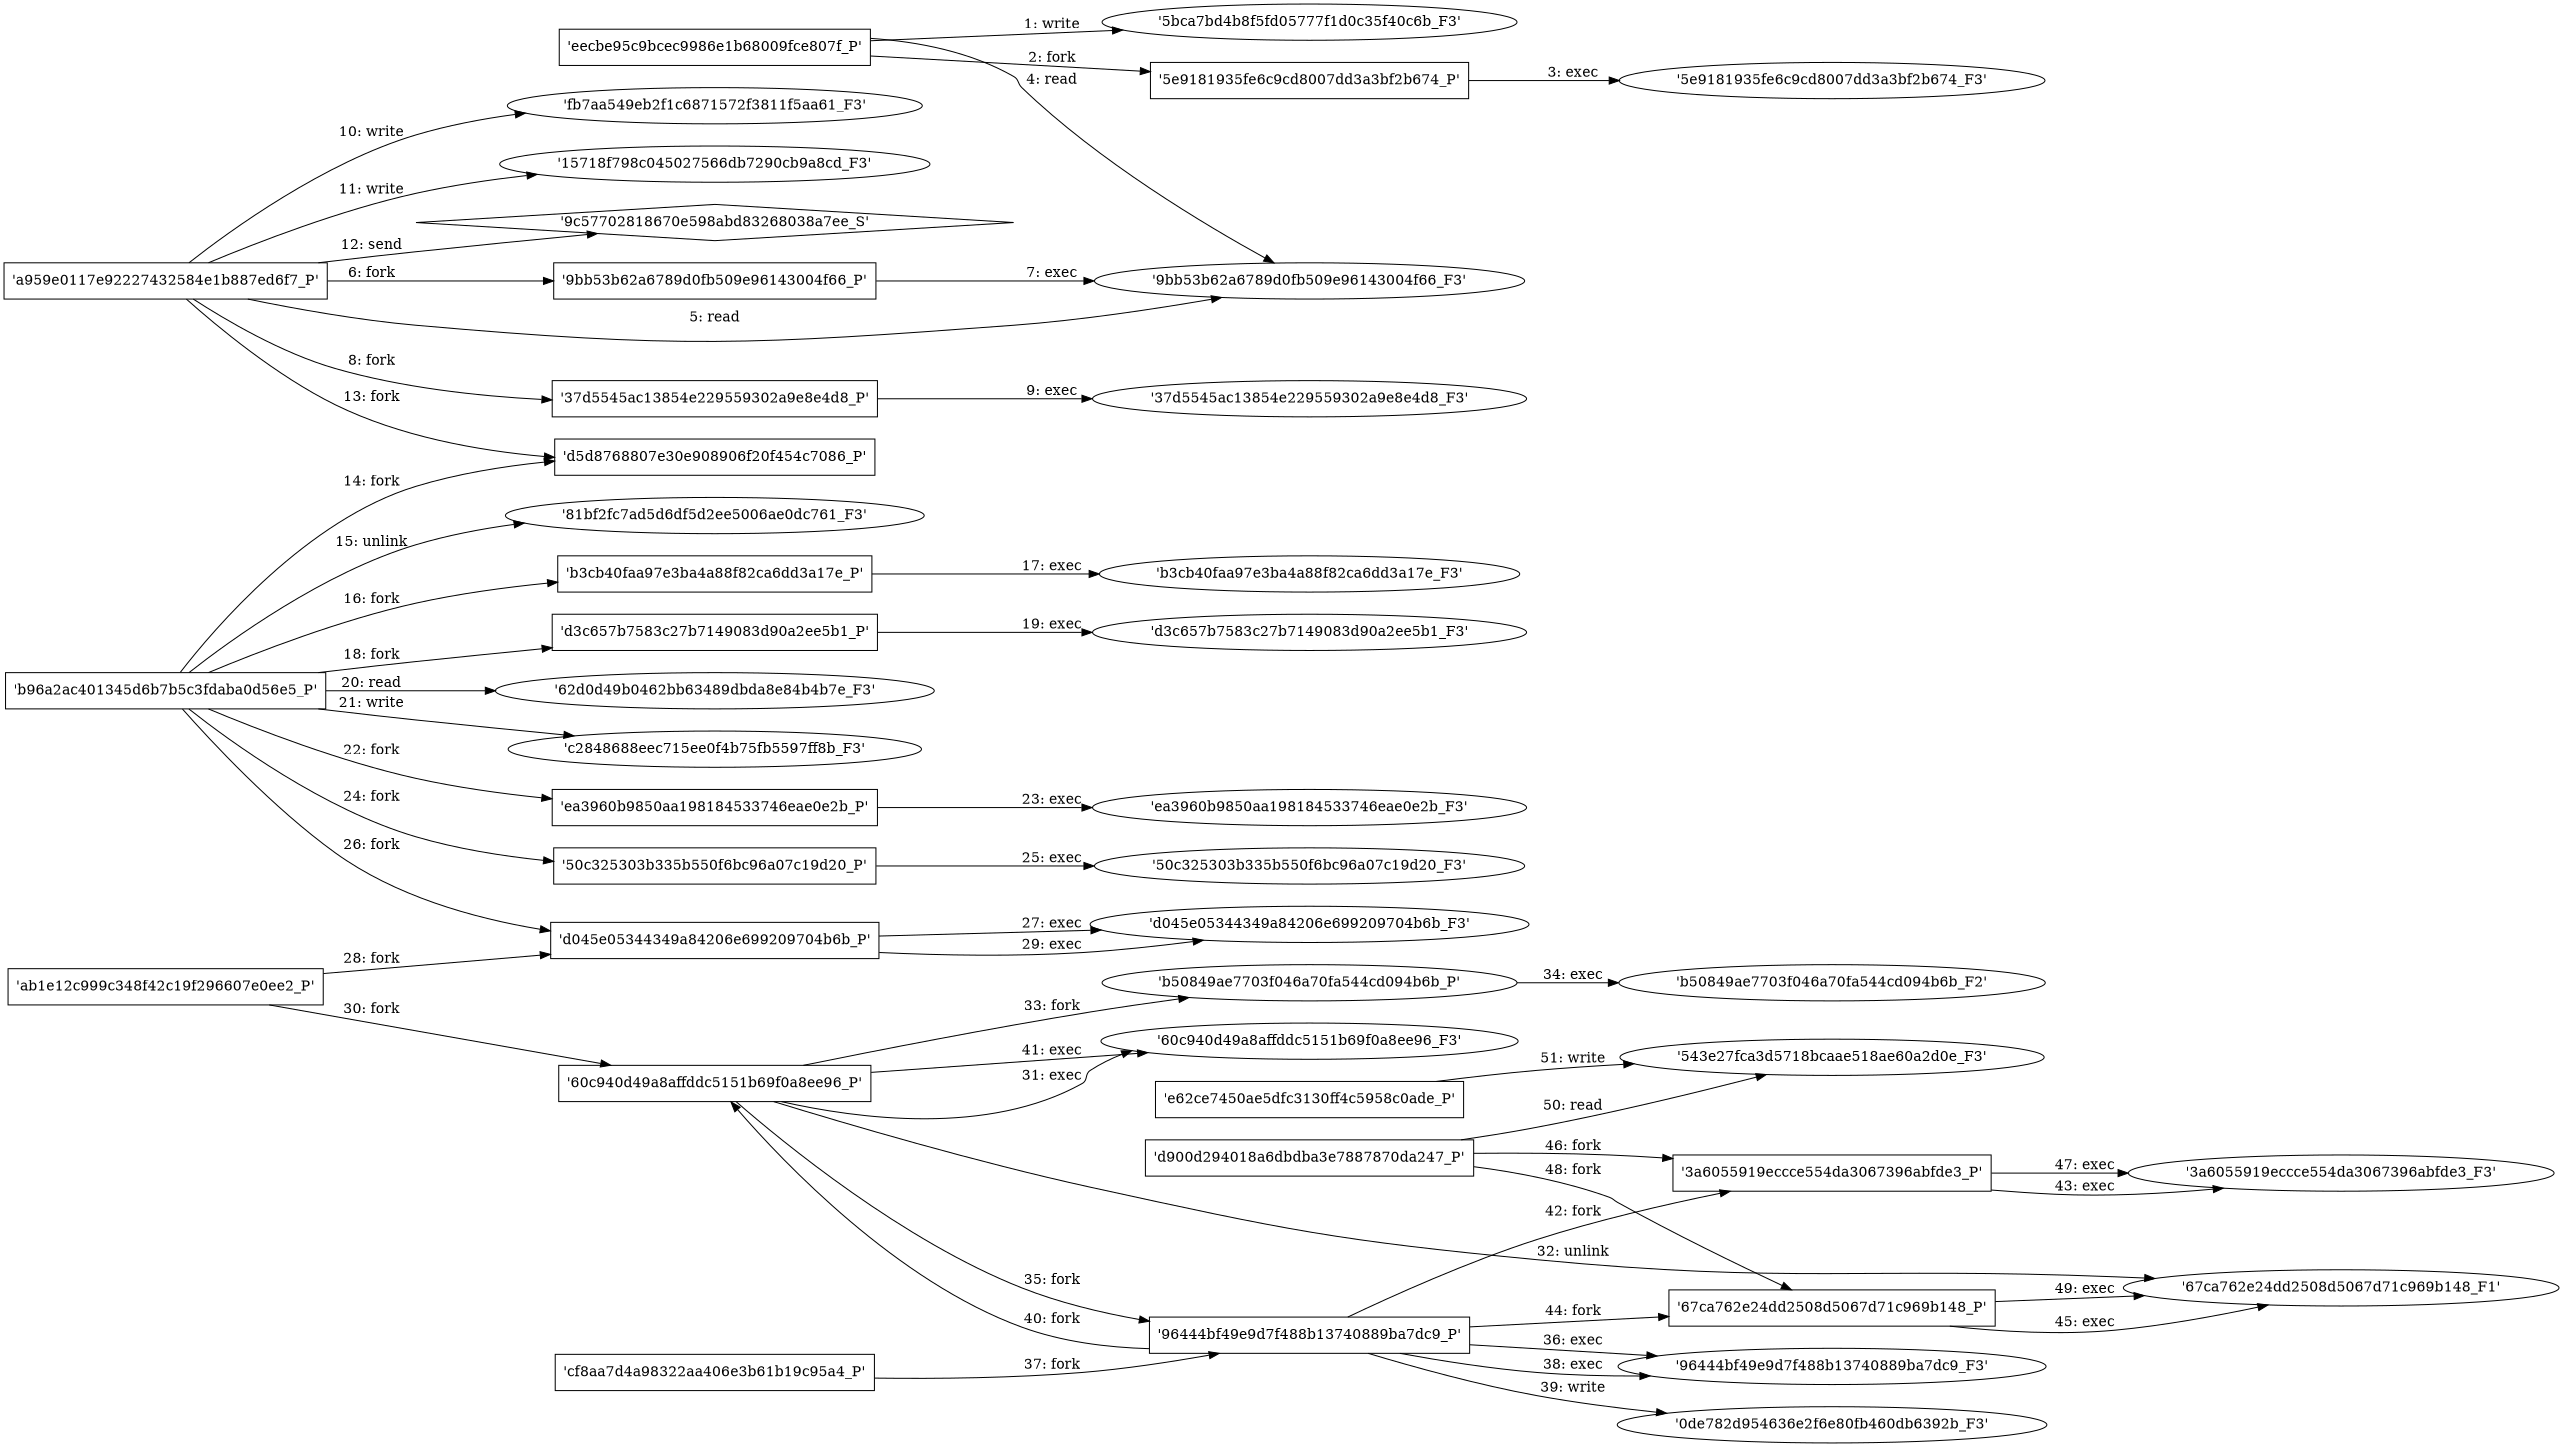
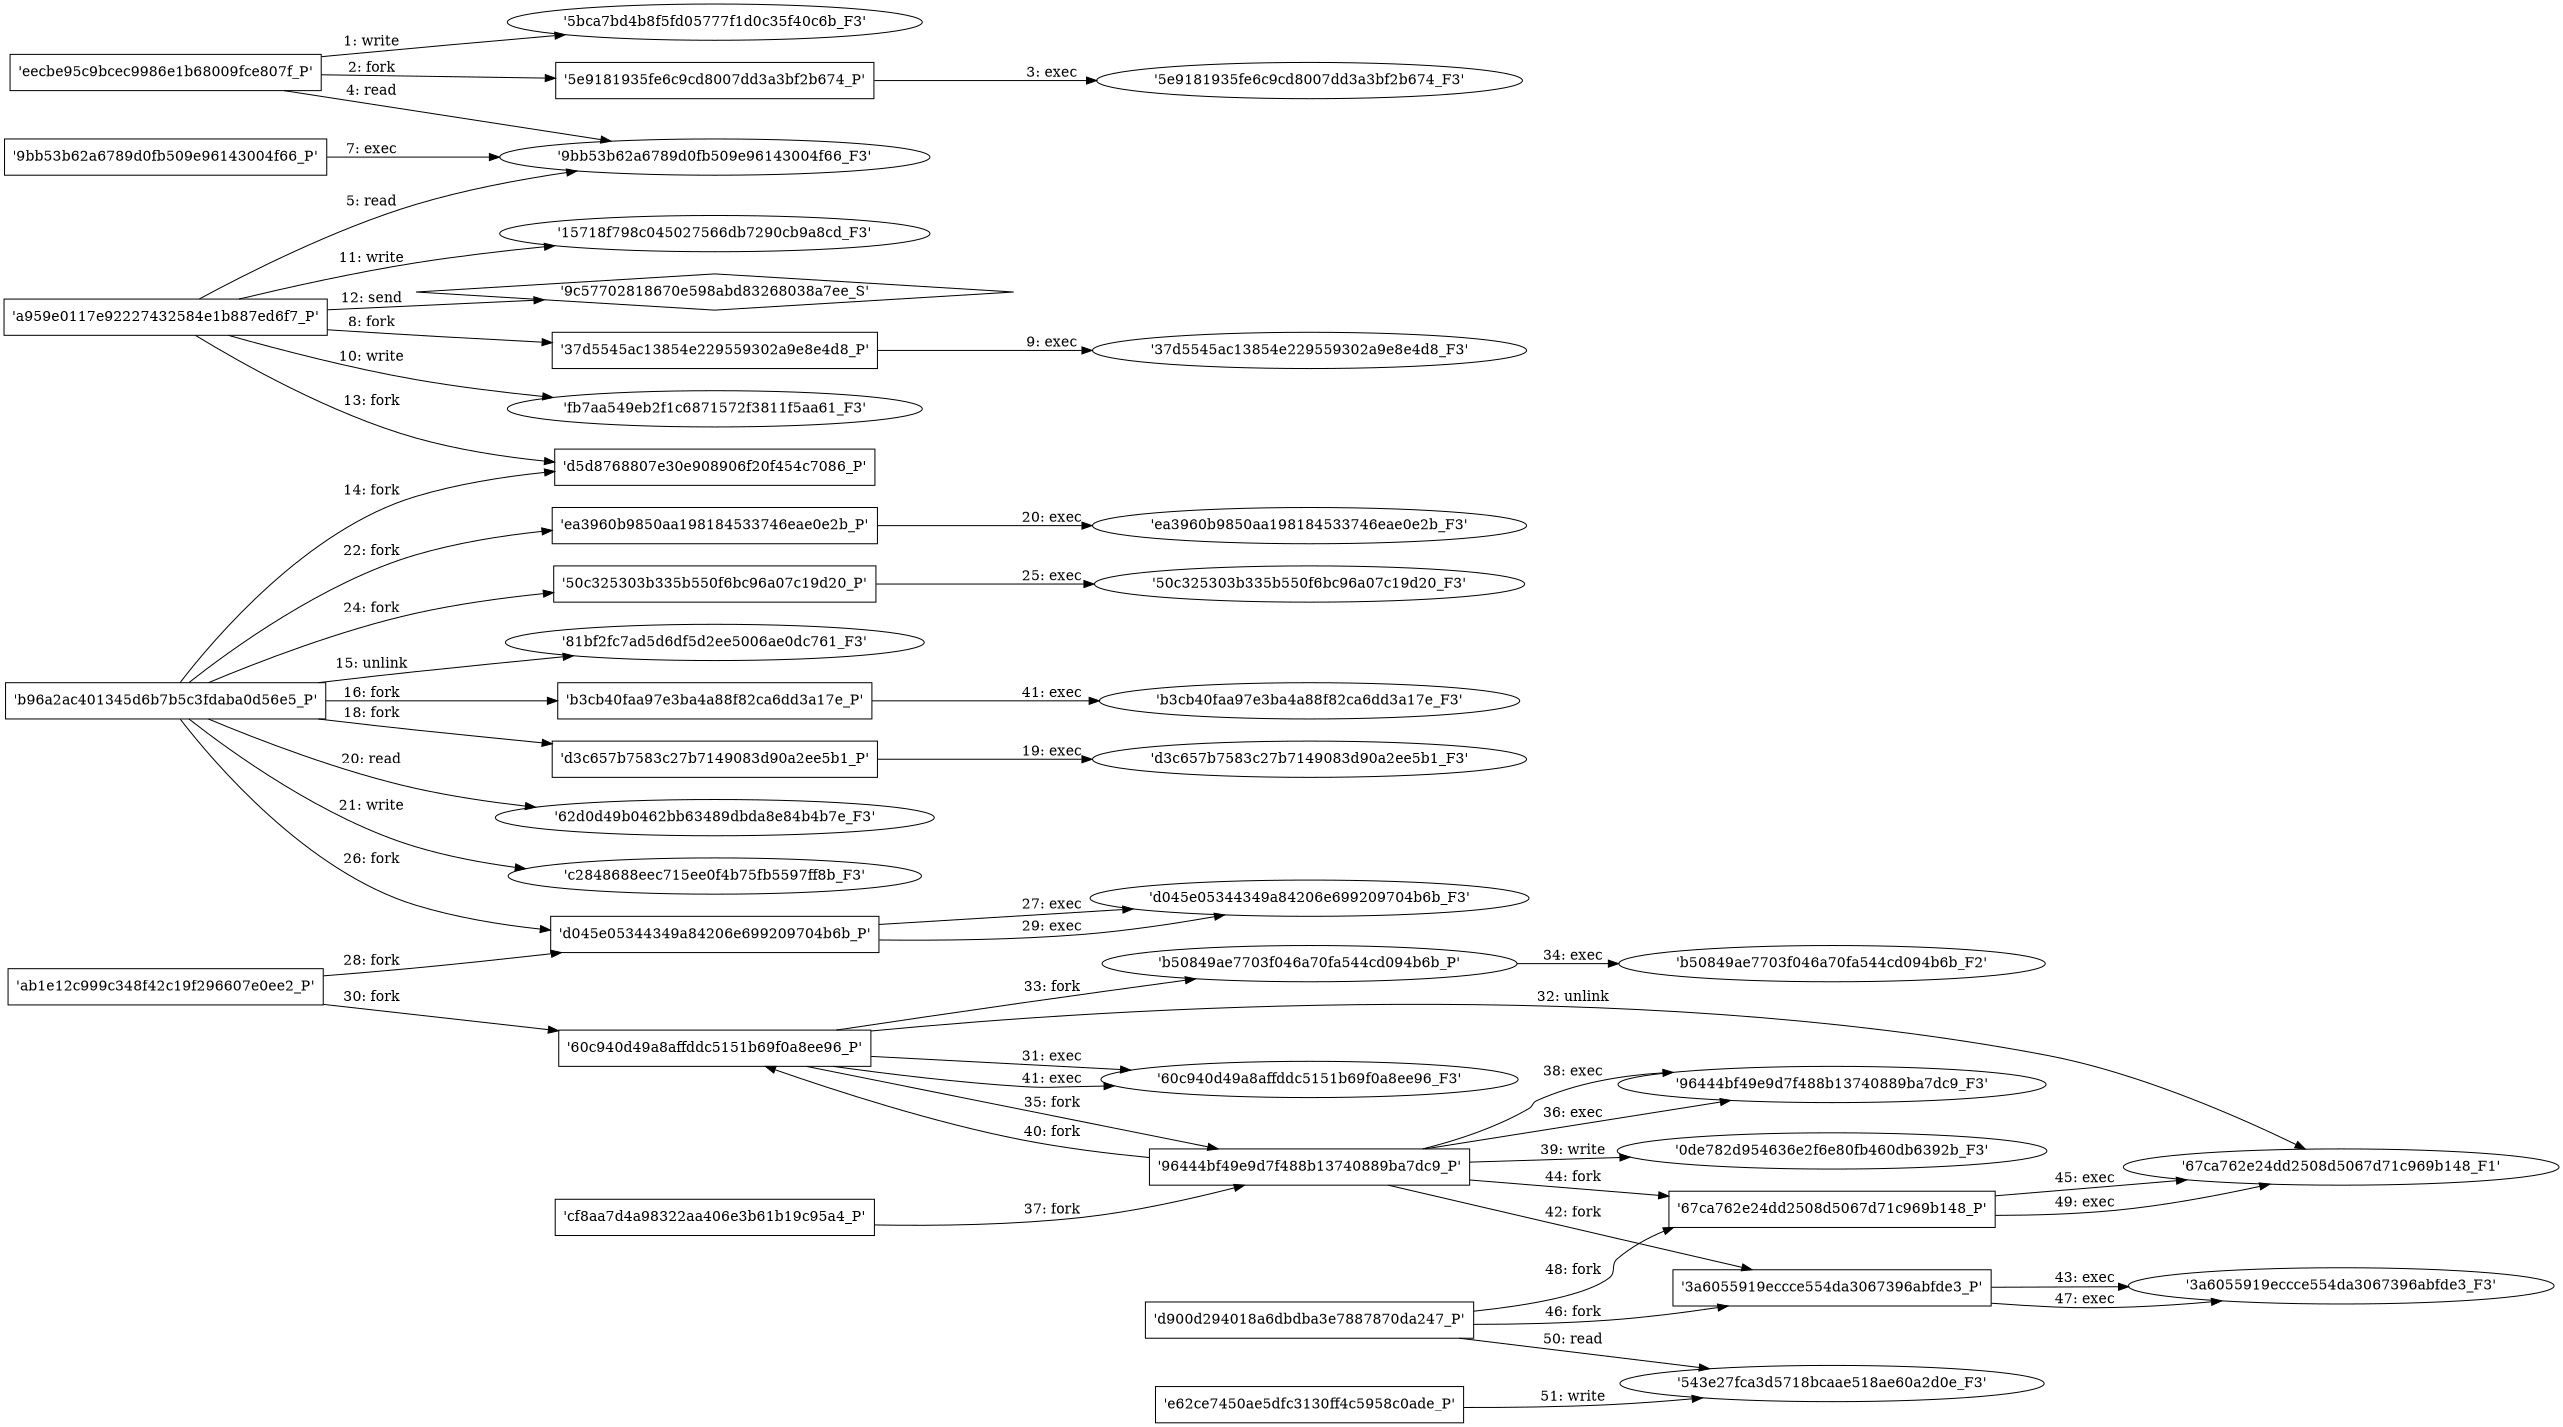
(435, 281) -> none
(1052, 566) -> (1052, 693)
(1052, 800) -> (1052, 518)
